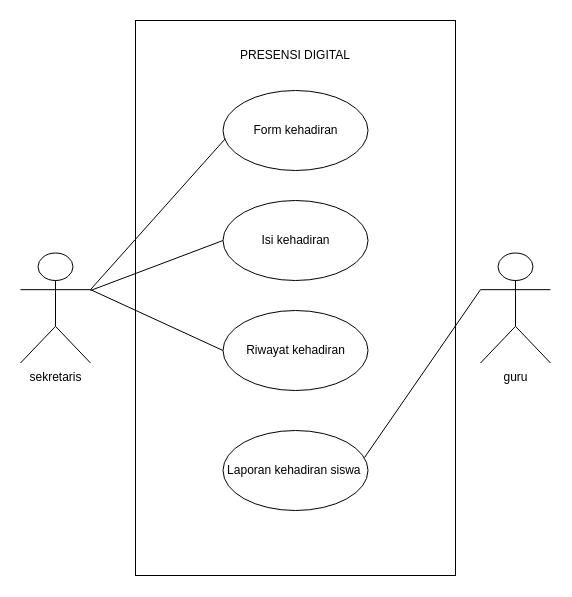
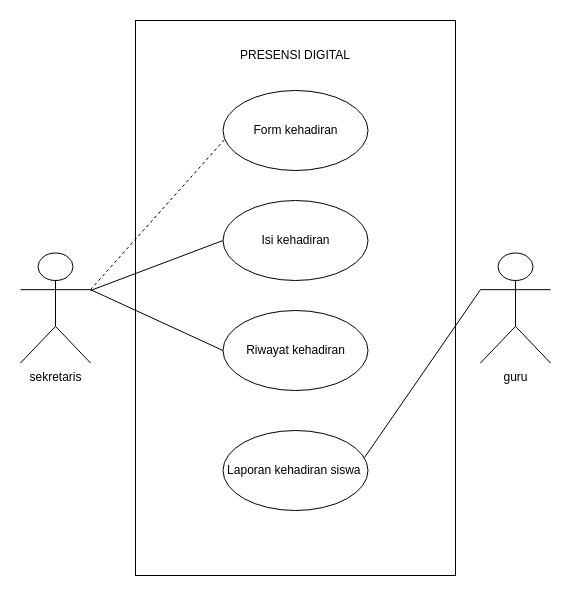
(157, 215) -> (157, 215)
